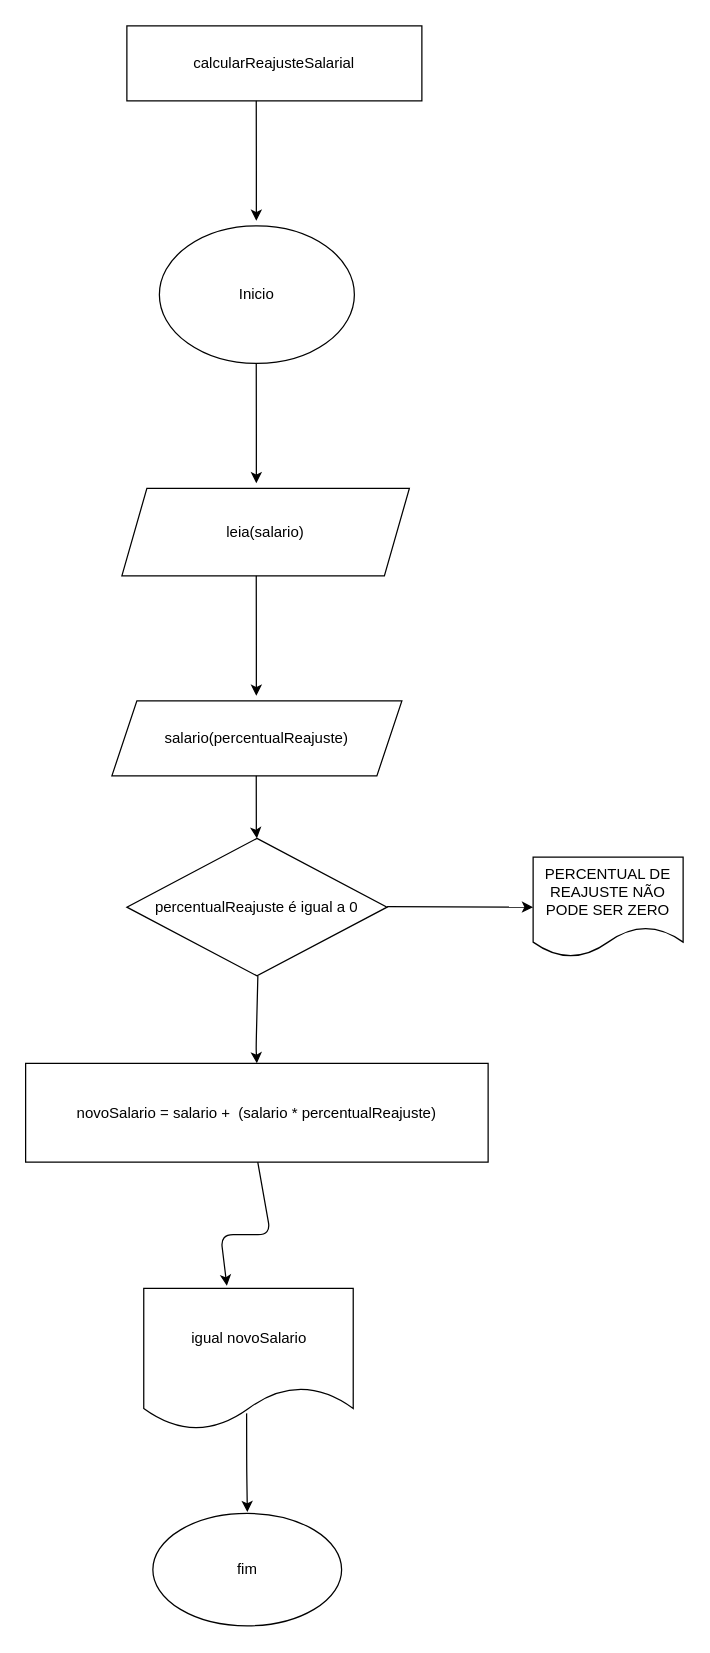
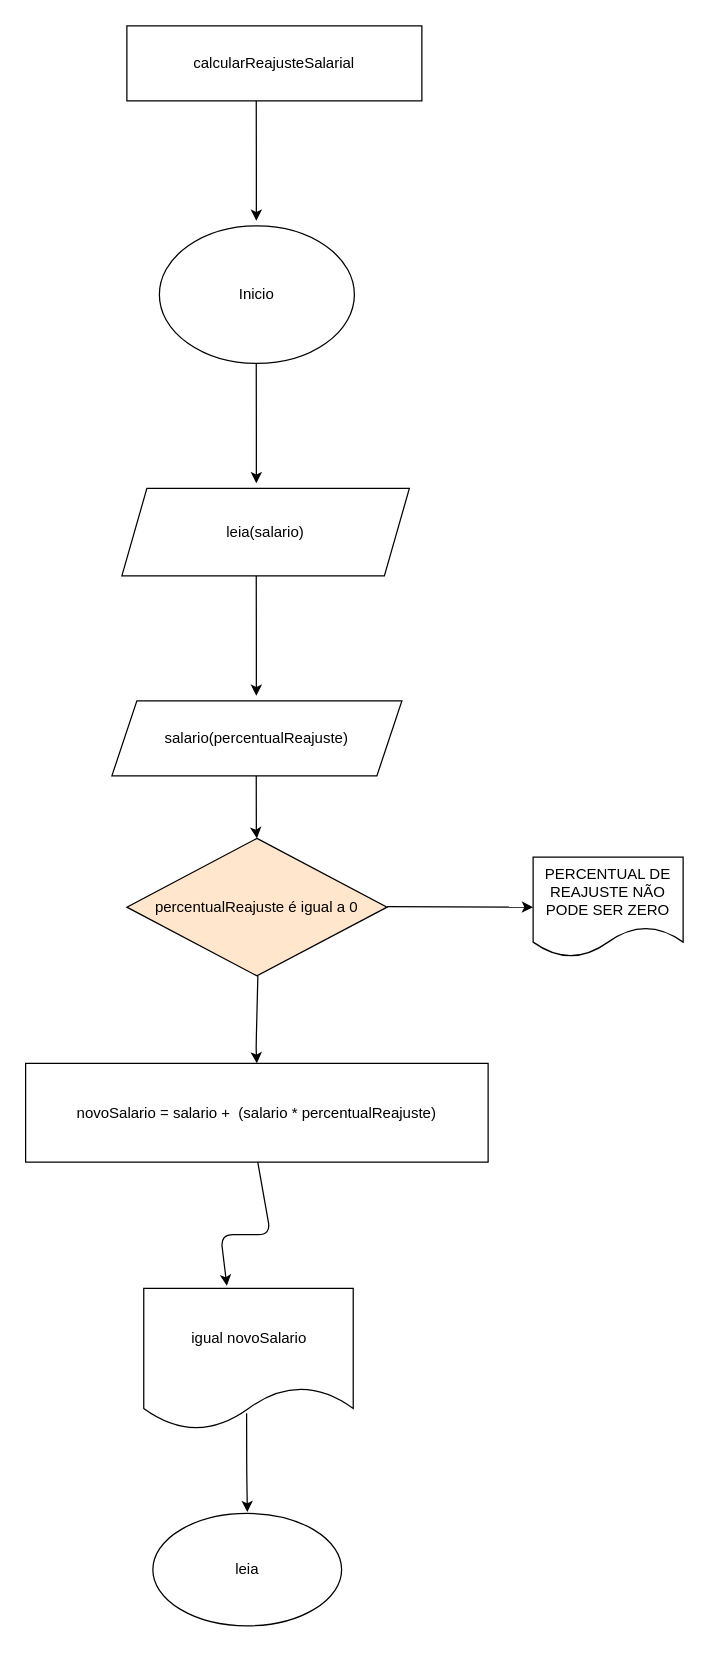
(257, 907) -> (257, 907)
(248, 1569) -> (248, 1569)
